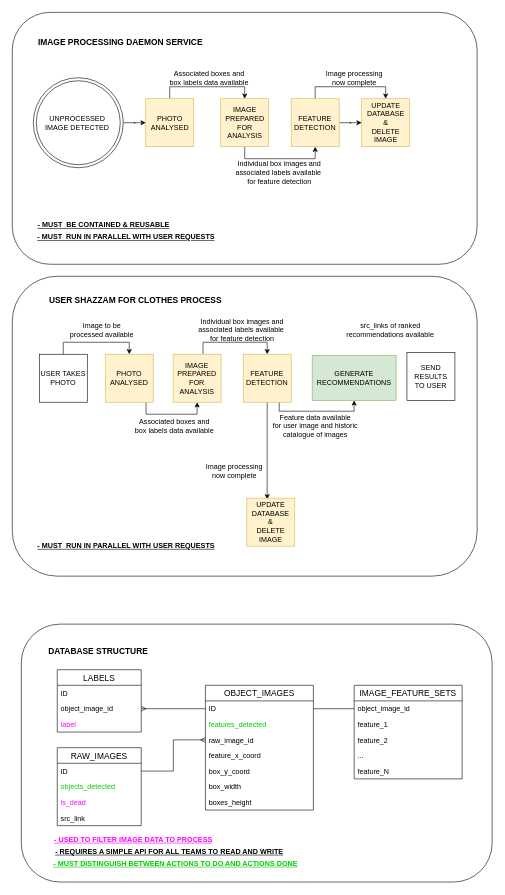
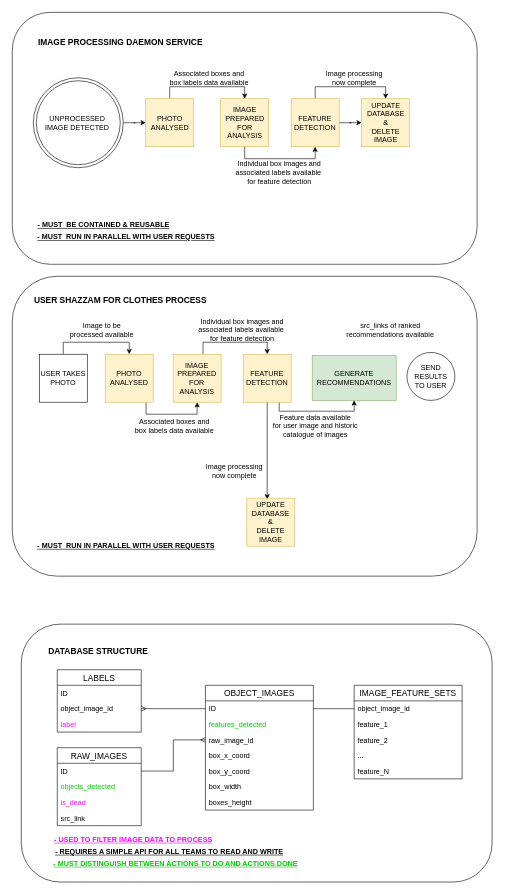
(135, 300) -> (120, 300)
(431, 377) -> (431, 377)
(239, 756) -> (231, 756)
